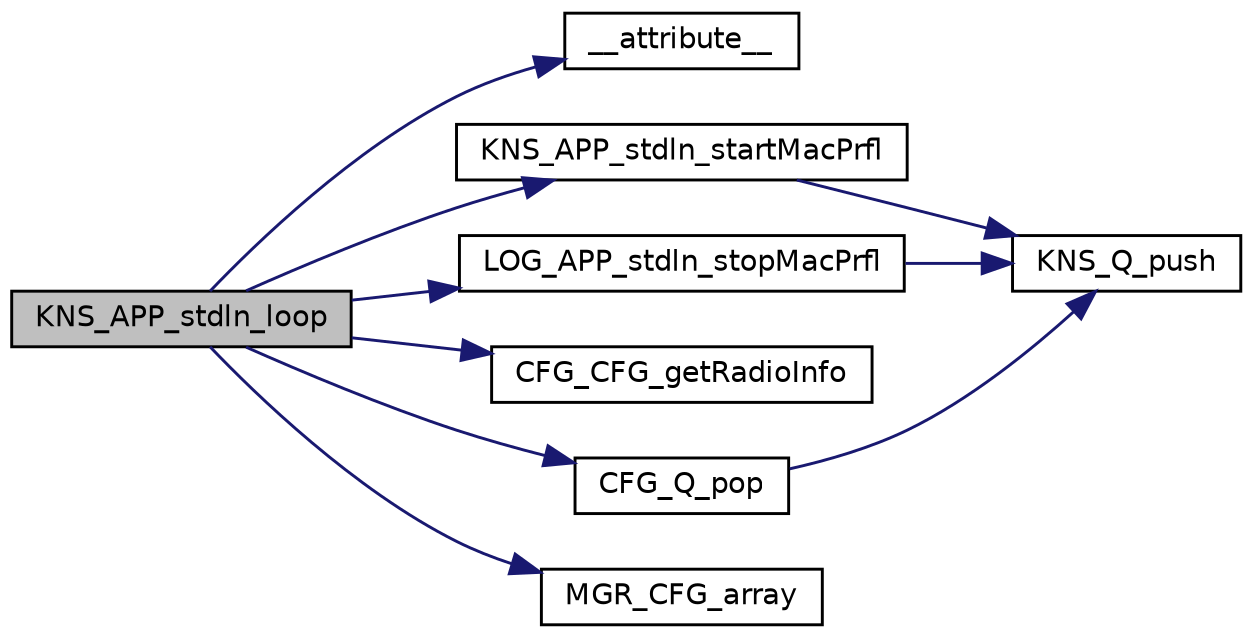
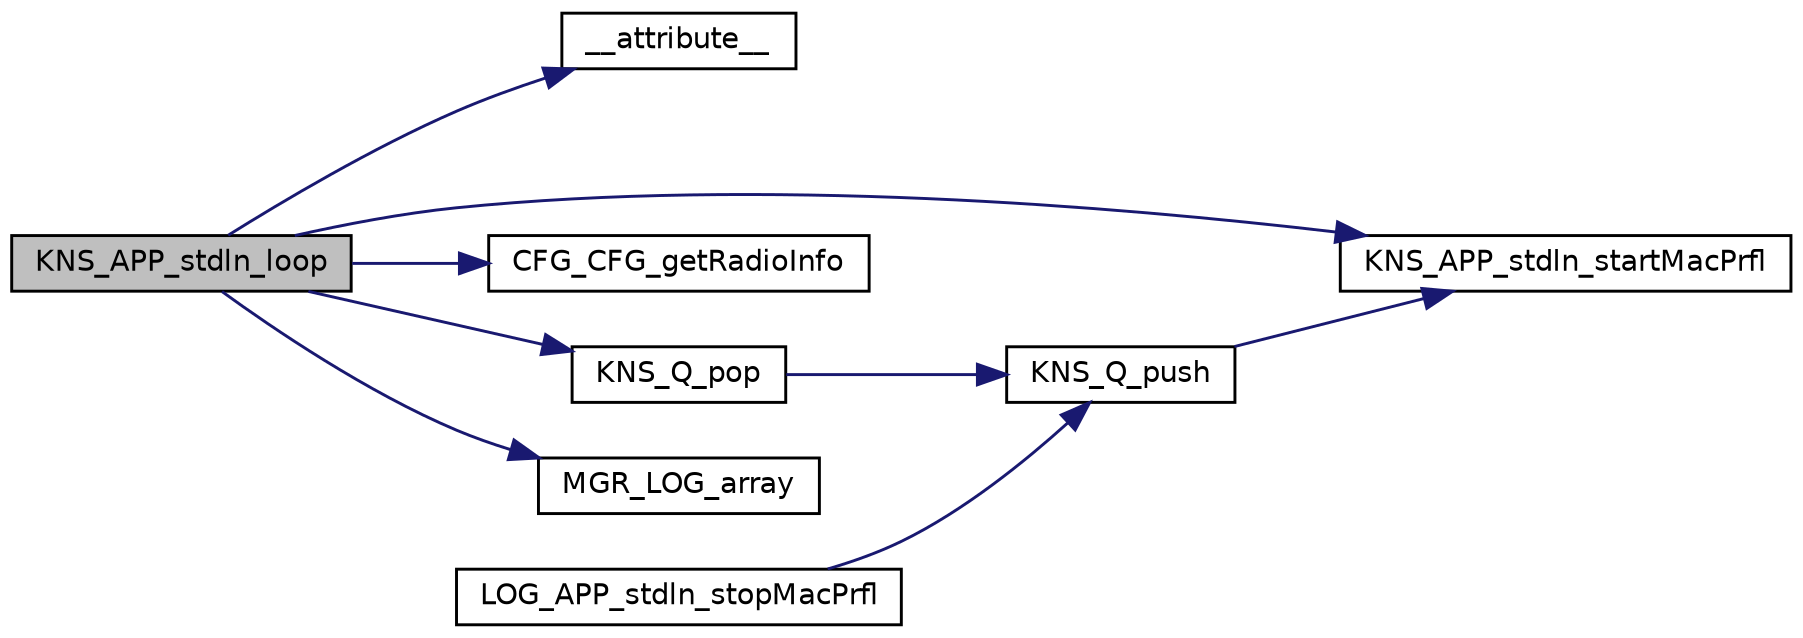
(892, 204) -> (1329, 323)
(391, 296) -> none
(682, 486) -> (679, 375)
(682, 597) -> (679, 486)
